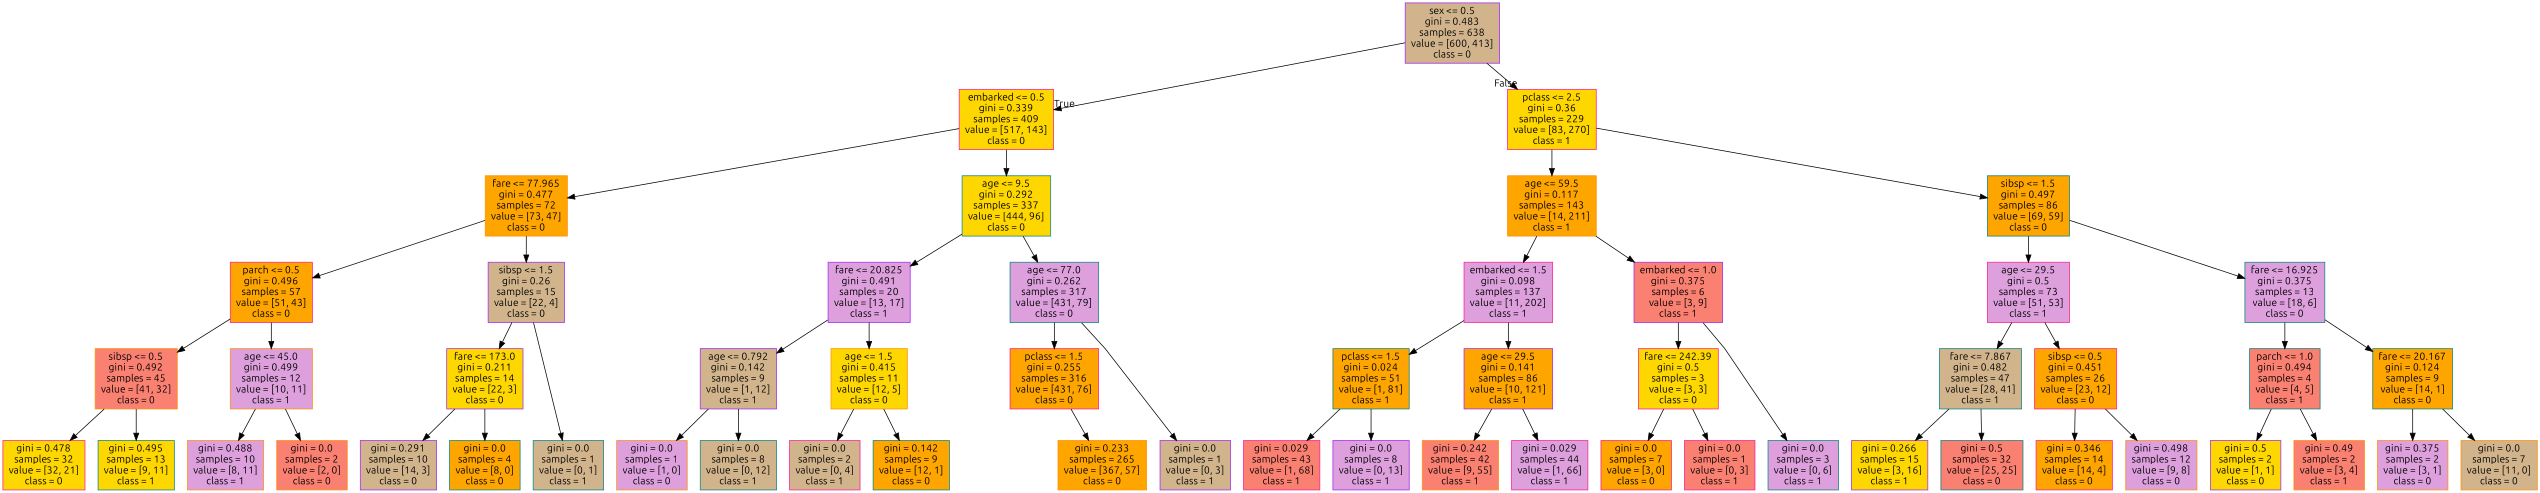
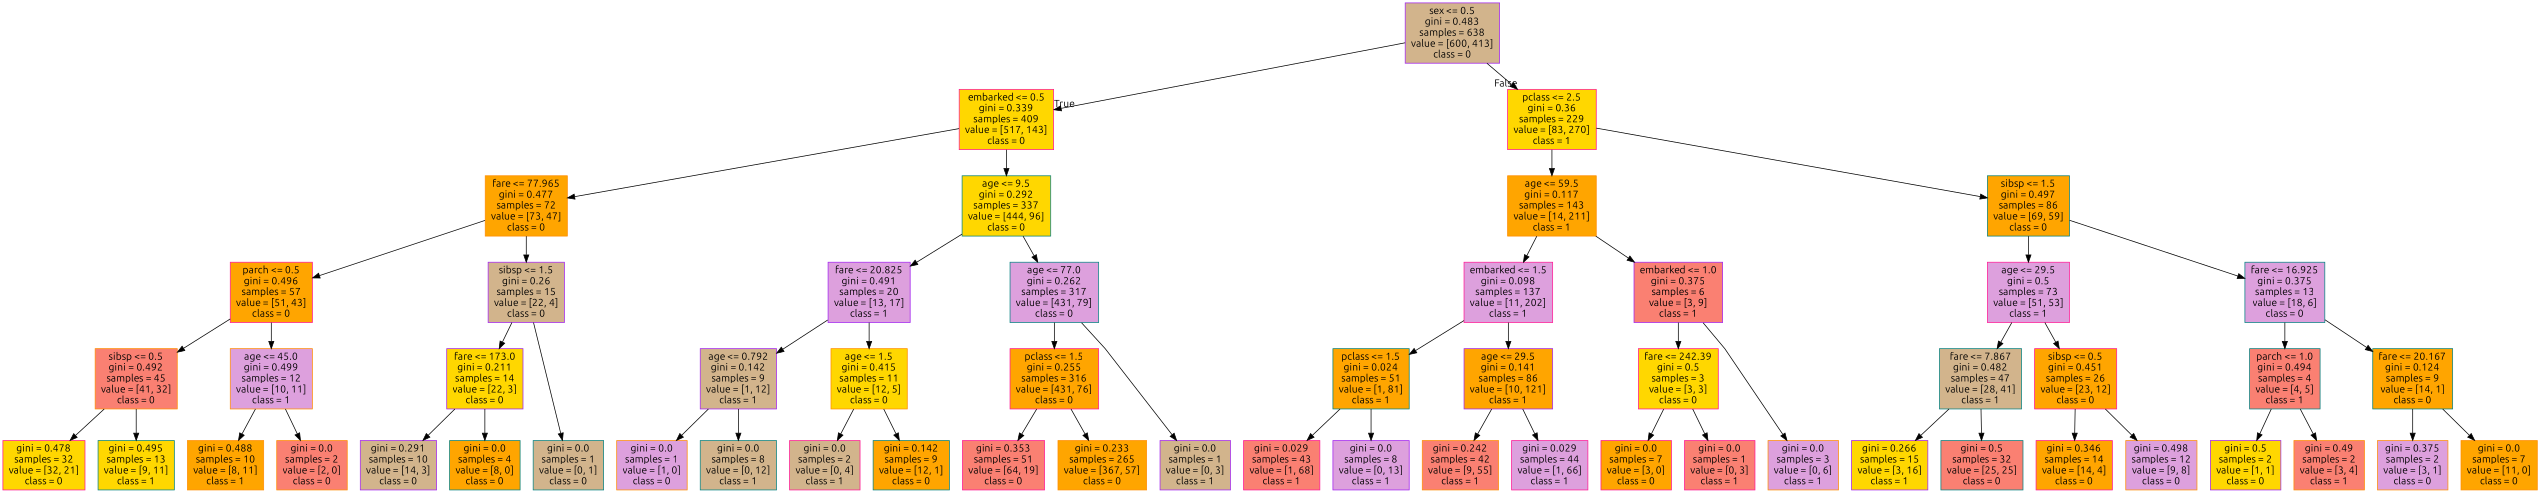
(226, 465) -> (226, 465)
(568, 465) -> (568, 465)
none -> (1004, 465)
(1803, 465) -> (1803, 465)
(2499, 465) -> (2499, 465)
